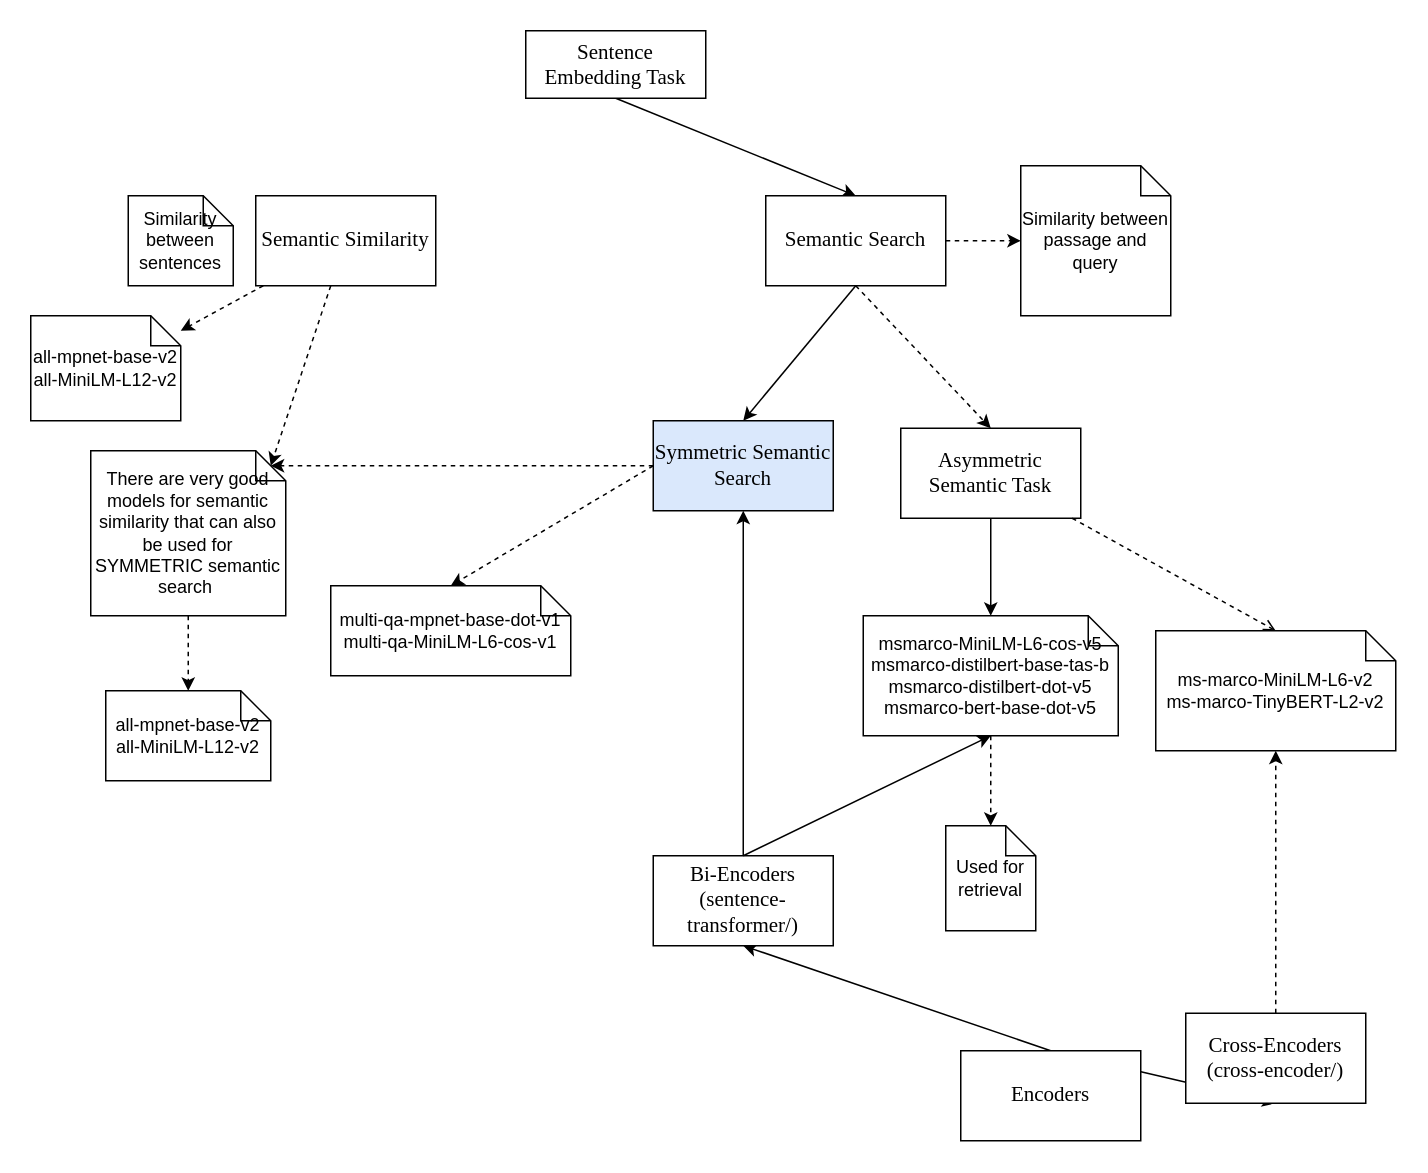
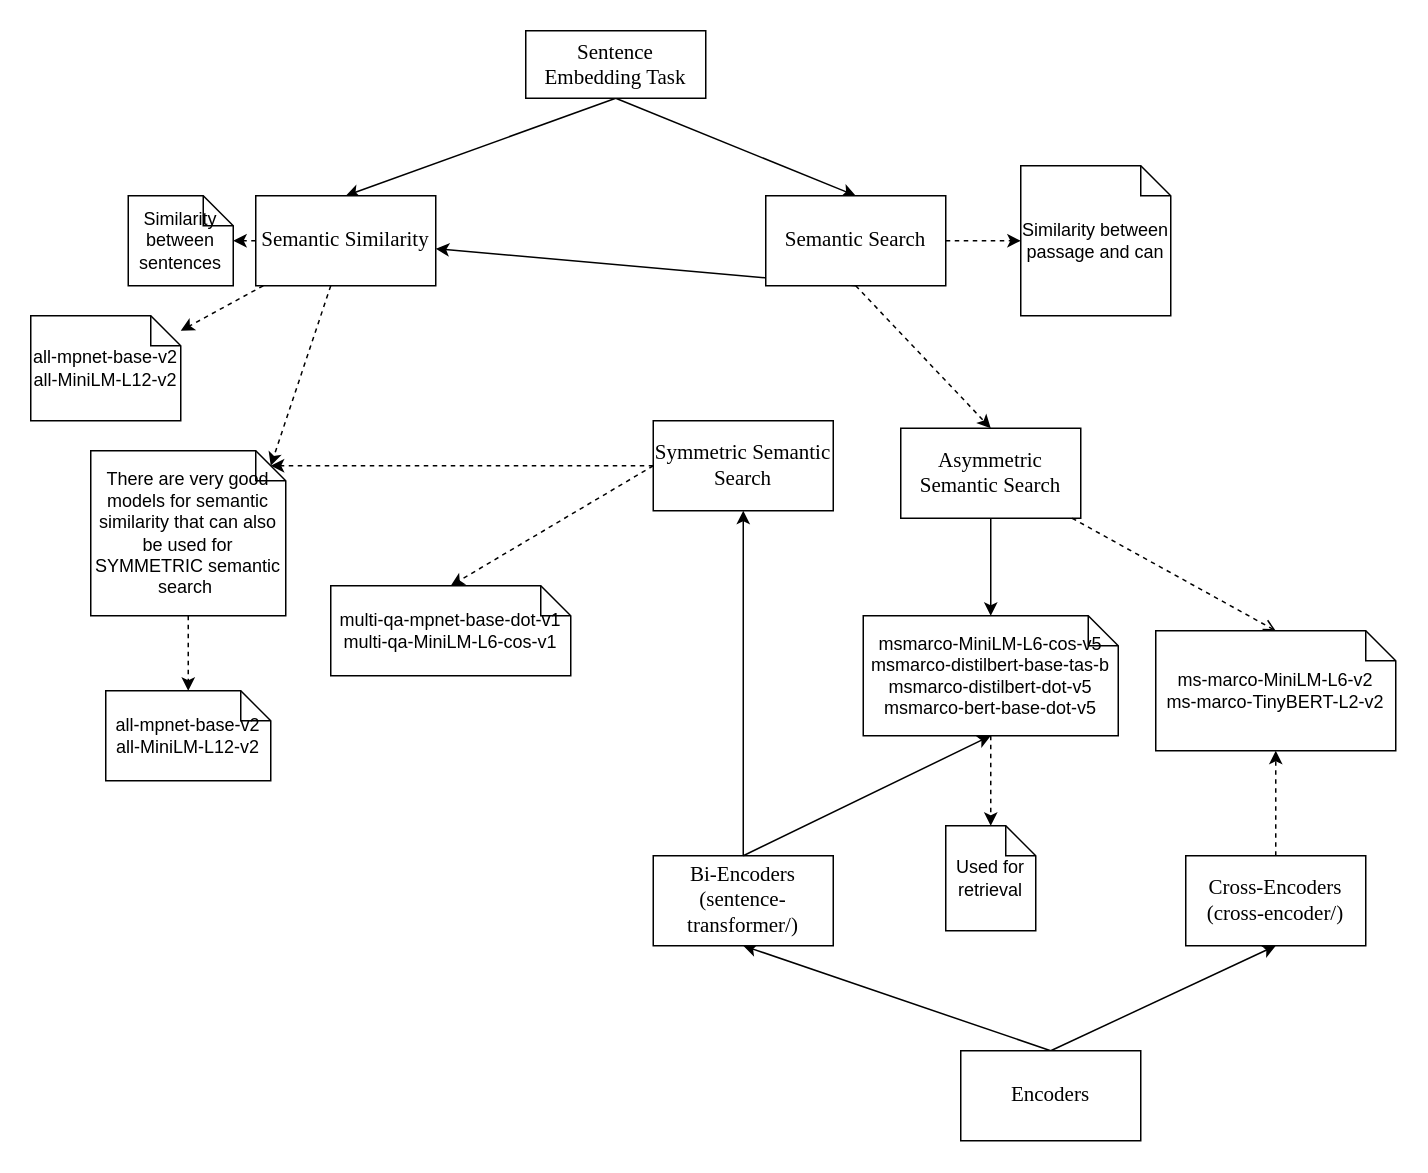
none -> (485, 146)
none -> (249, 241)
(1096, 241) -> (1096, 241)
(802, 350) -> (606, 264)
(743, 466) -> (743, 466)
(991, 473) -> (991, 473)
(1276, 1058) -> (1276, 901)
